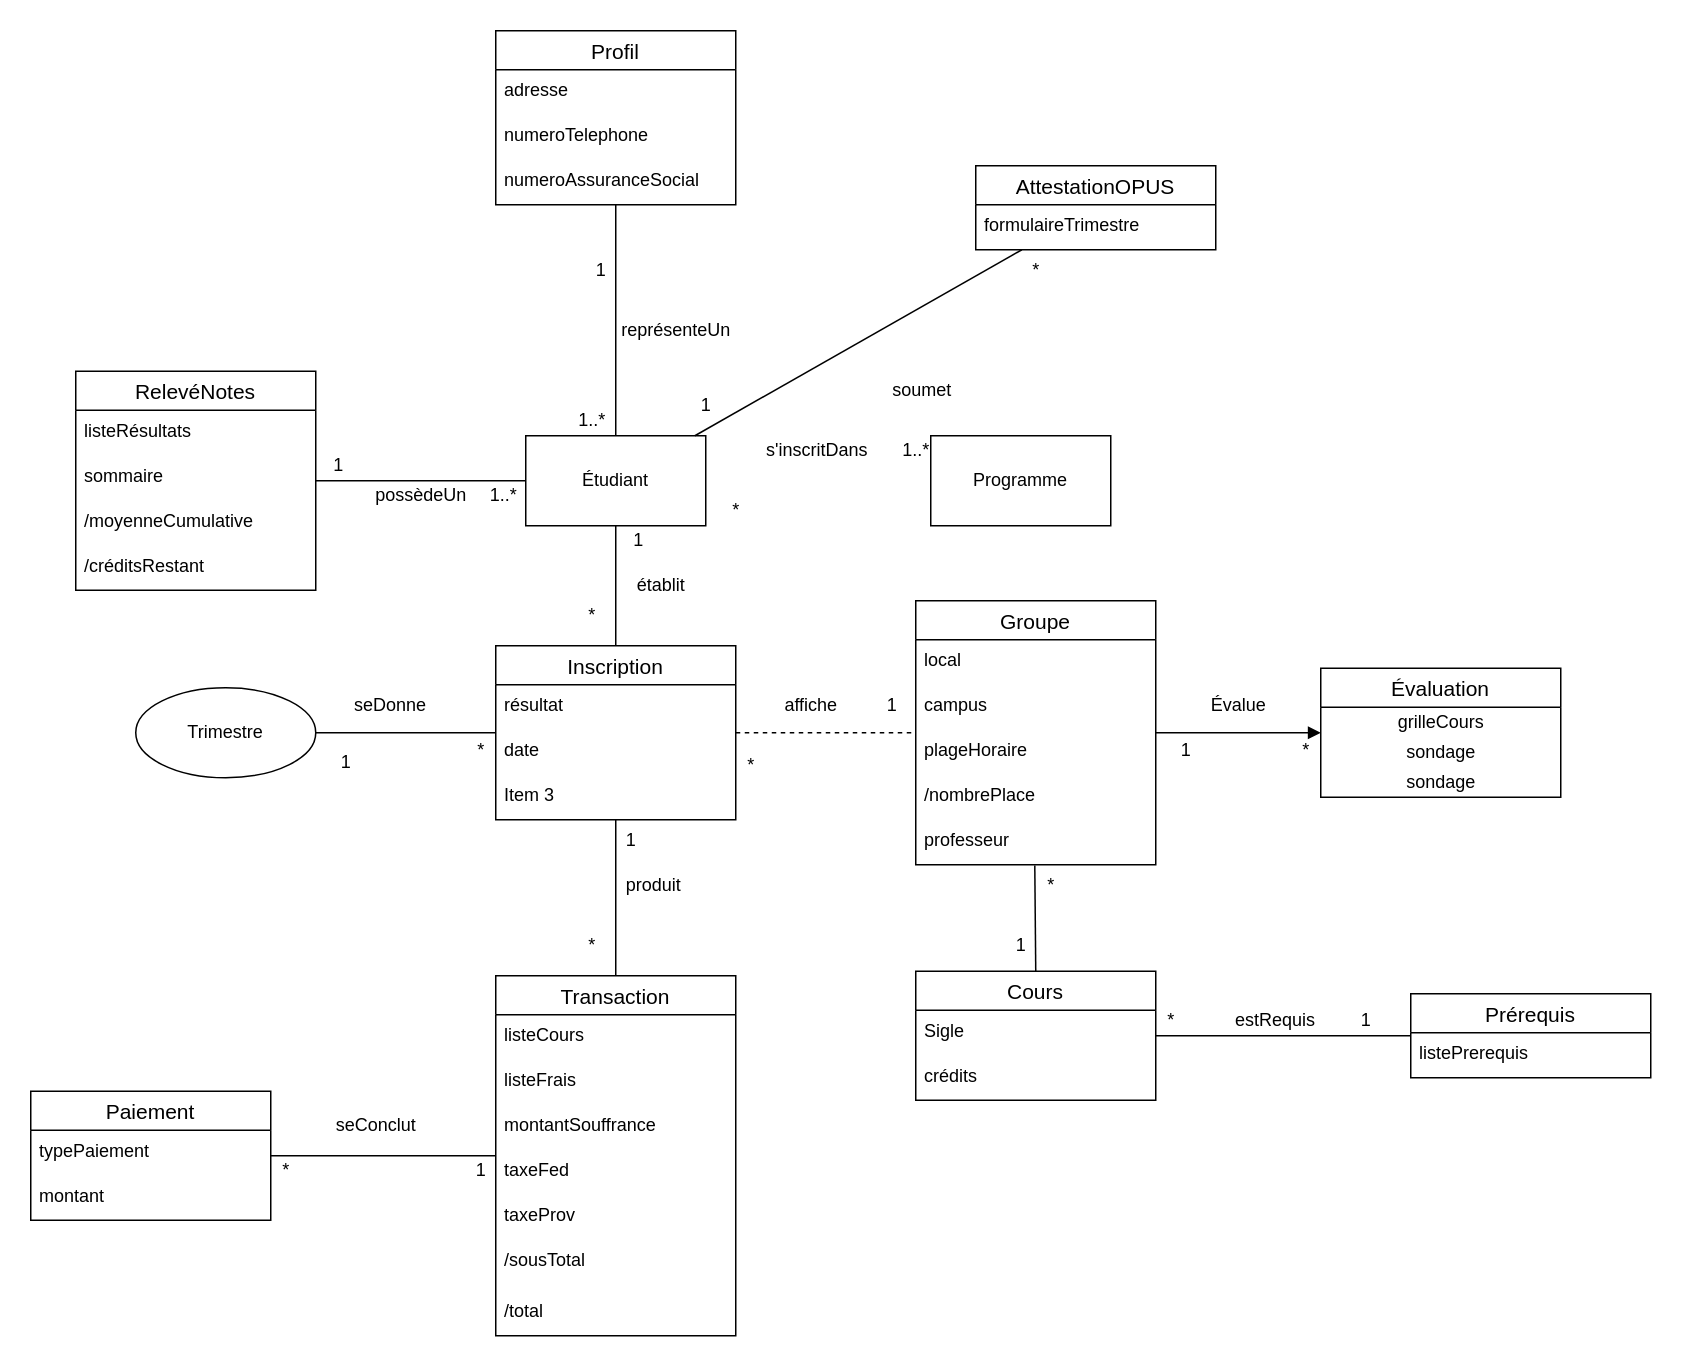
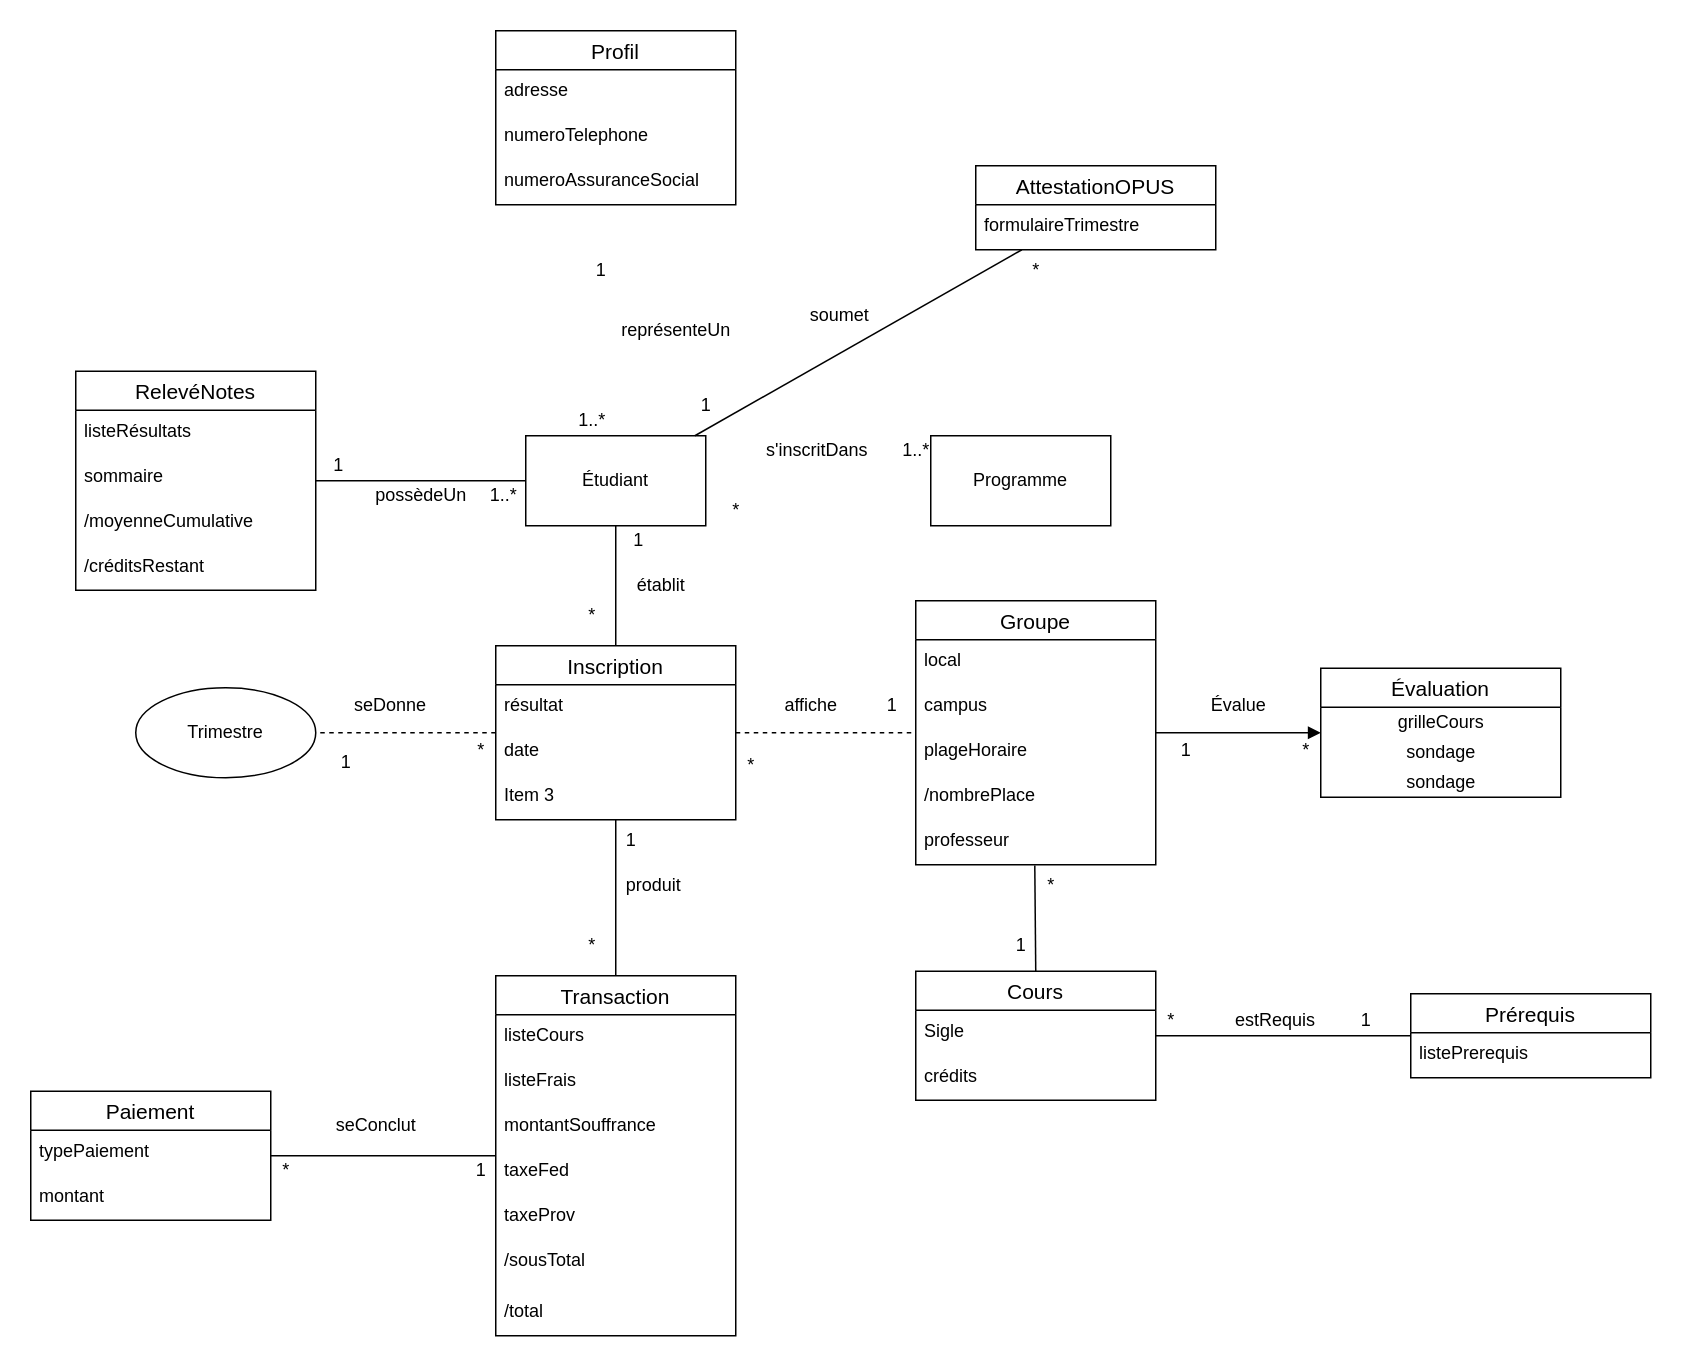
(616, 322) -> none
(922, 391) -> (839, 316)
(404, 733) -> (404, 733)
